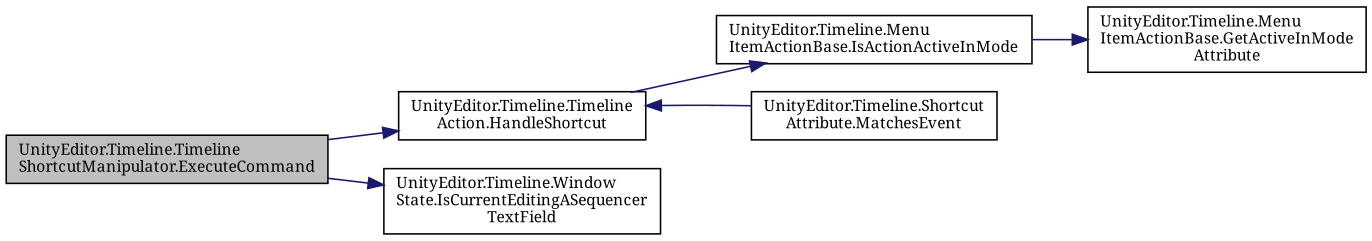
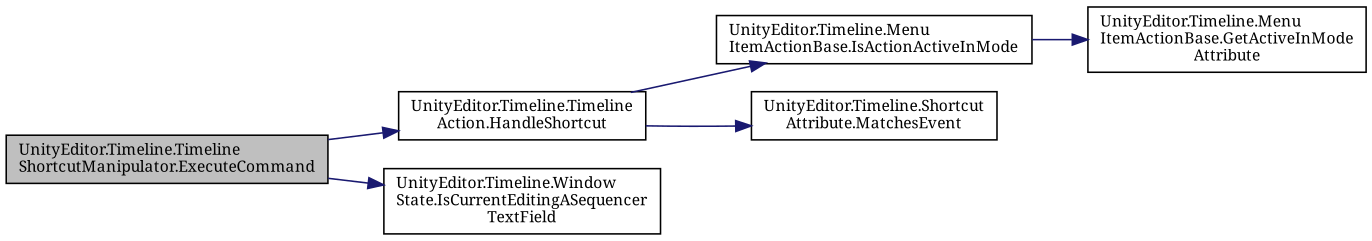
(706, 105) -> (691, 126)
